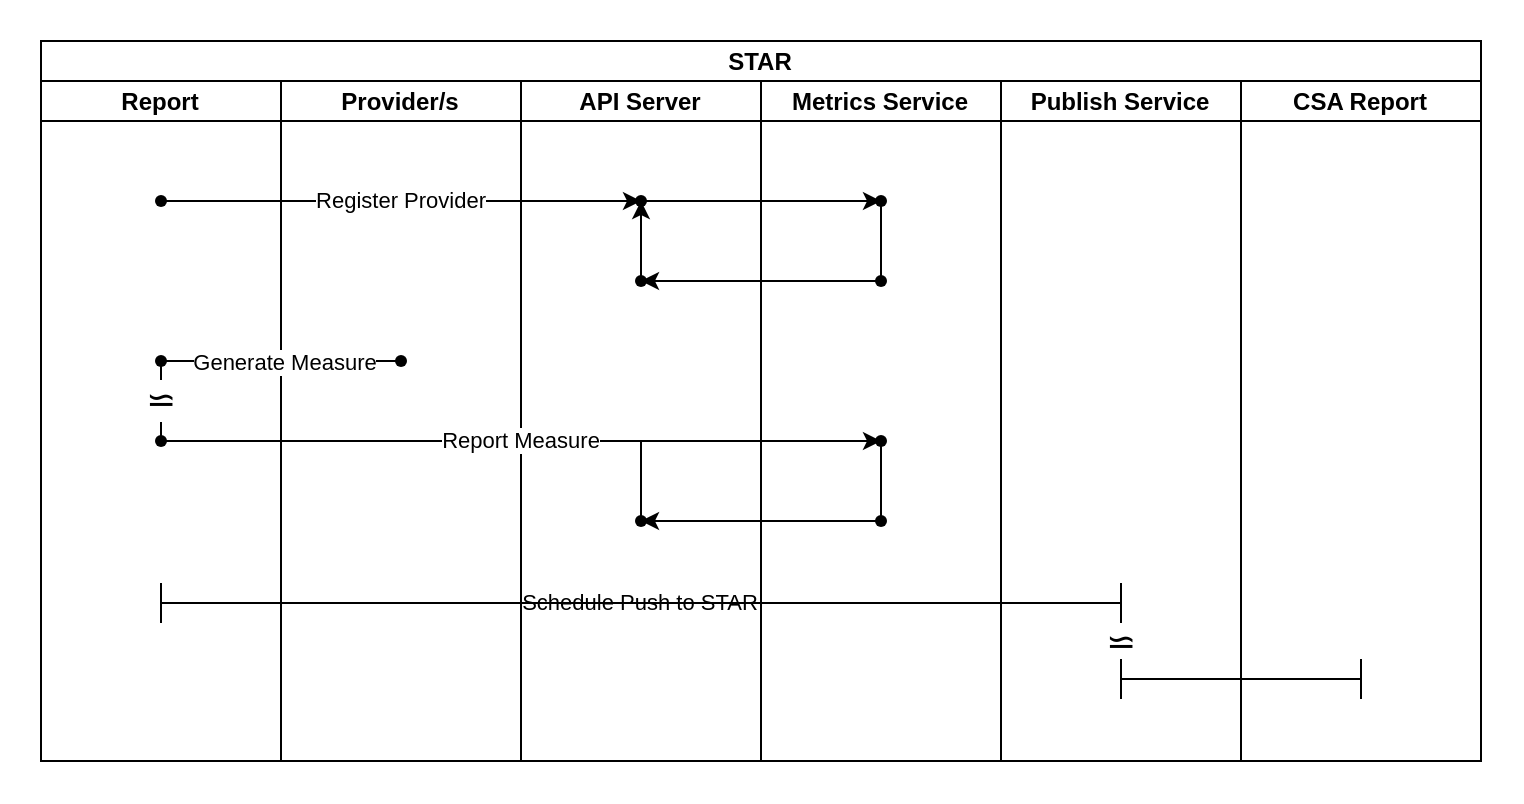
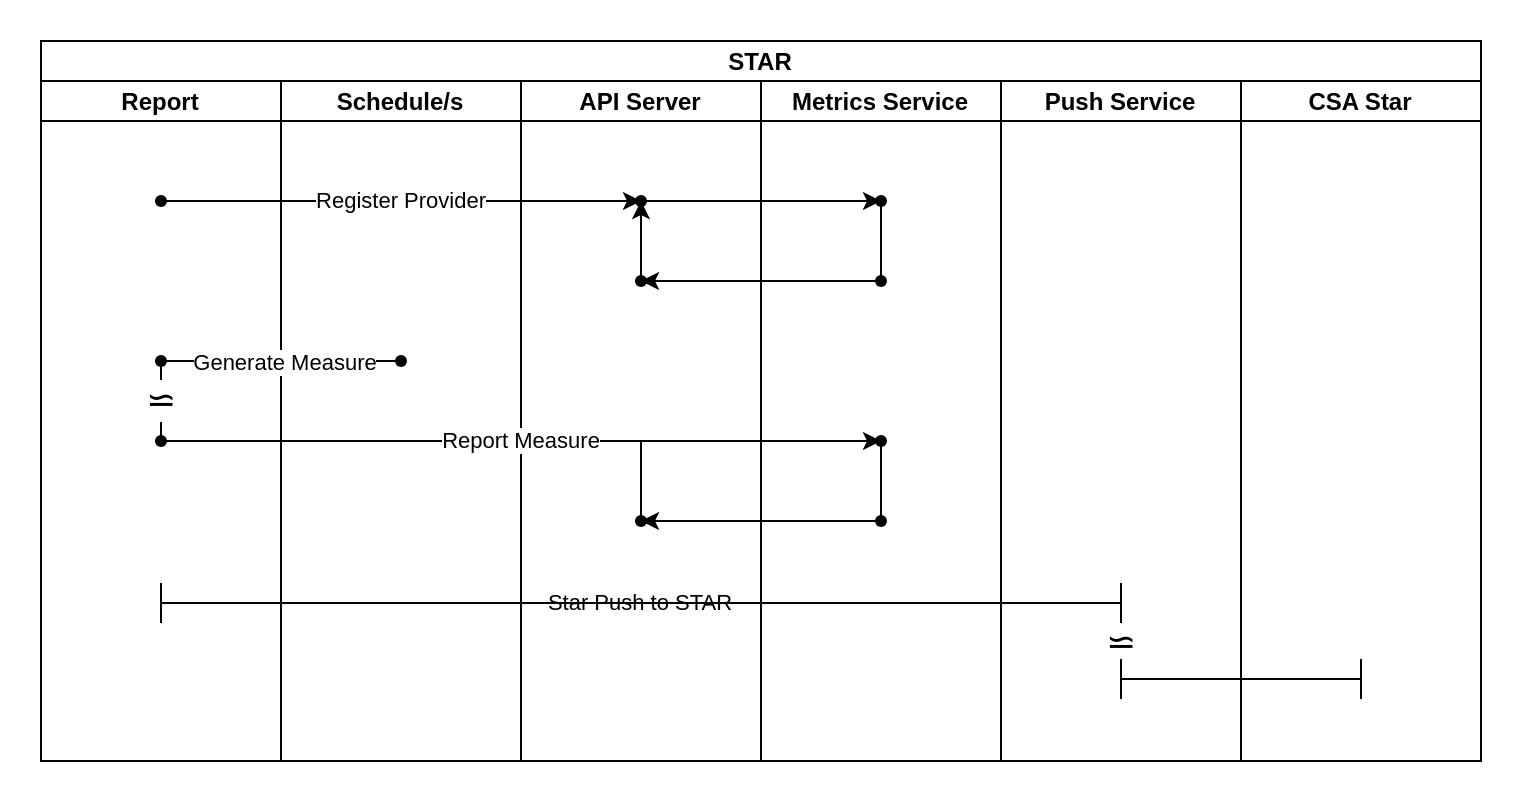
(400, 102) -> (400, 102)
(1120, 102) -> (1120, 102)
(1360, 102) -> (1360, 102)
(641, 603) -> (641, 603)
